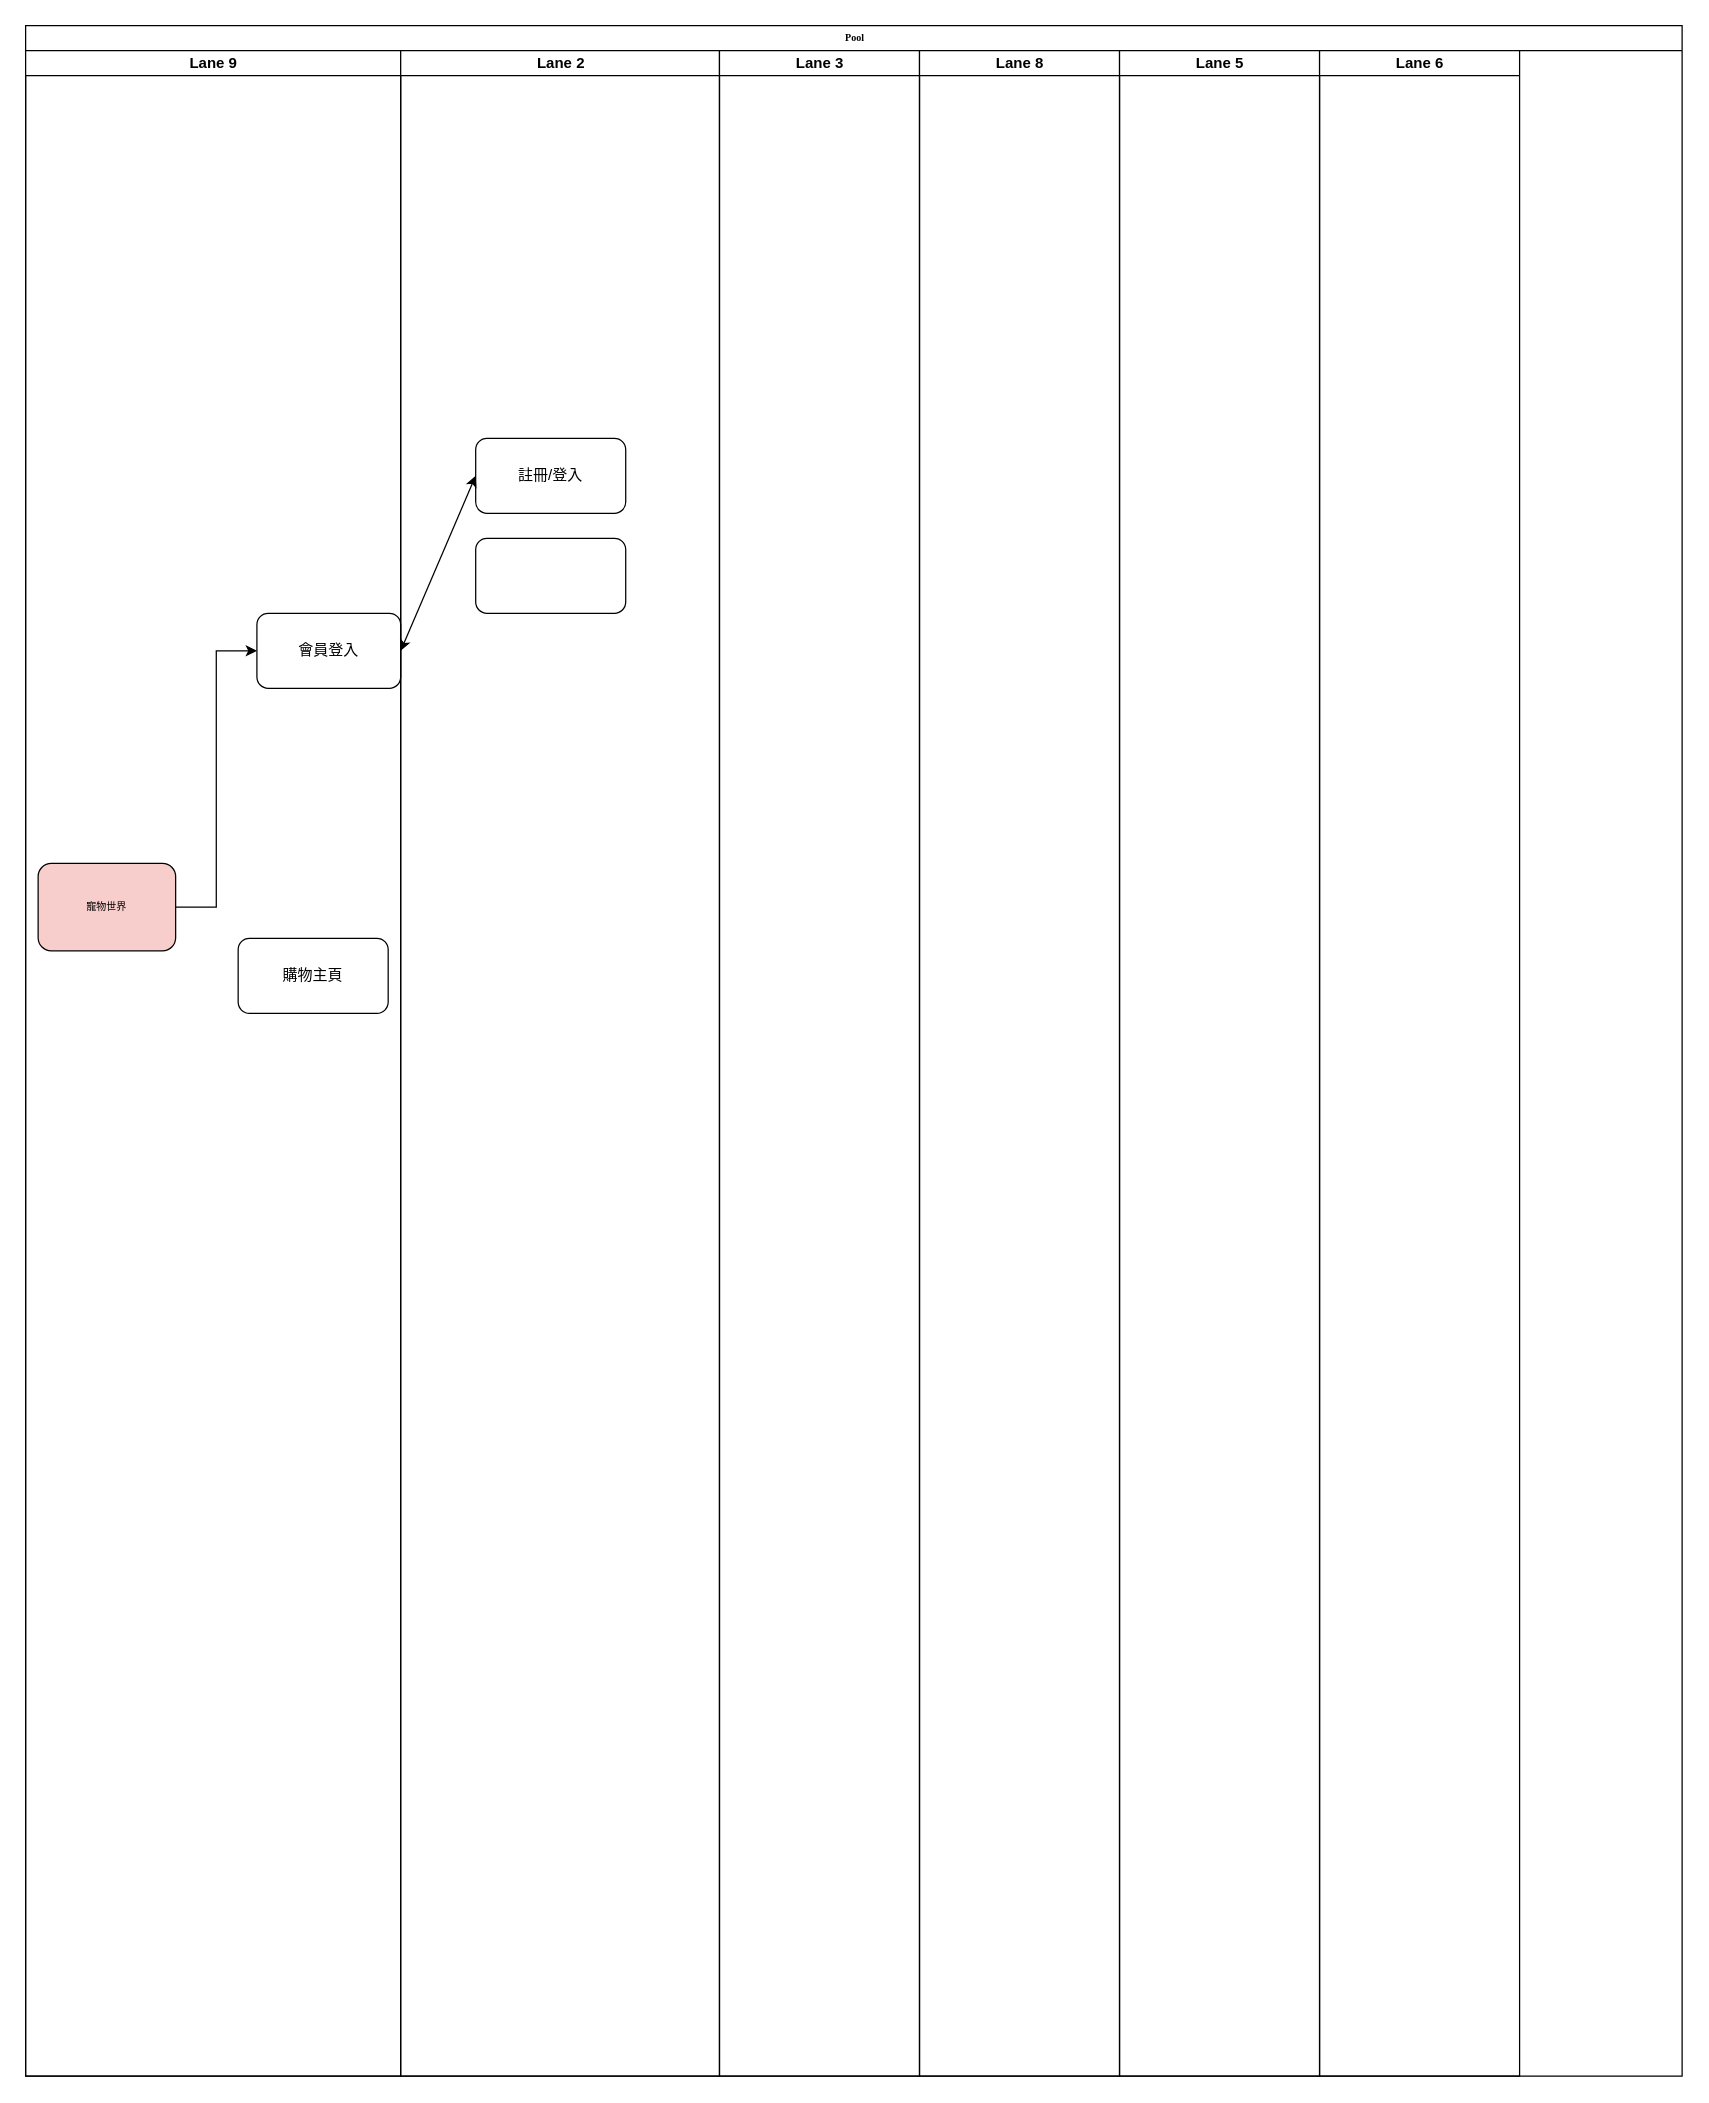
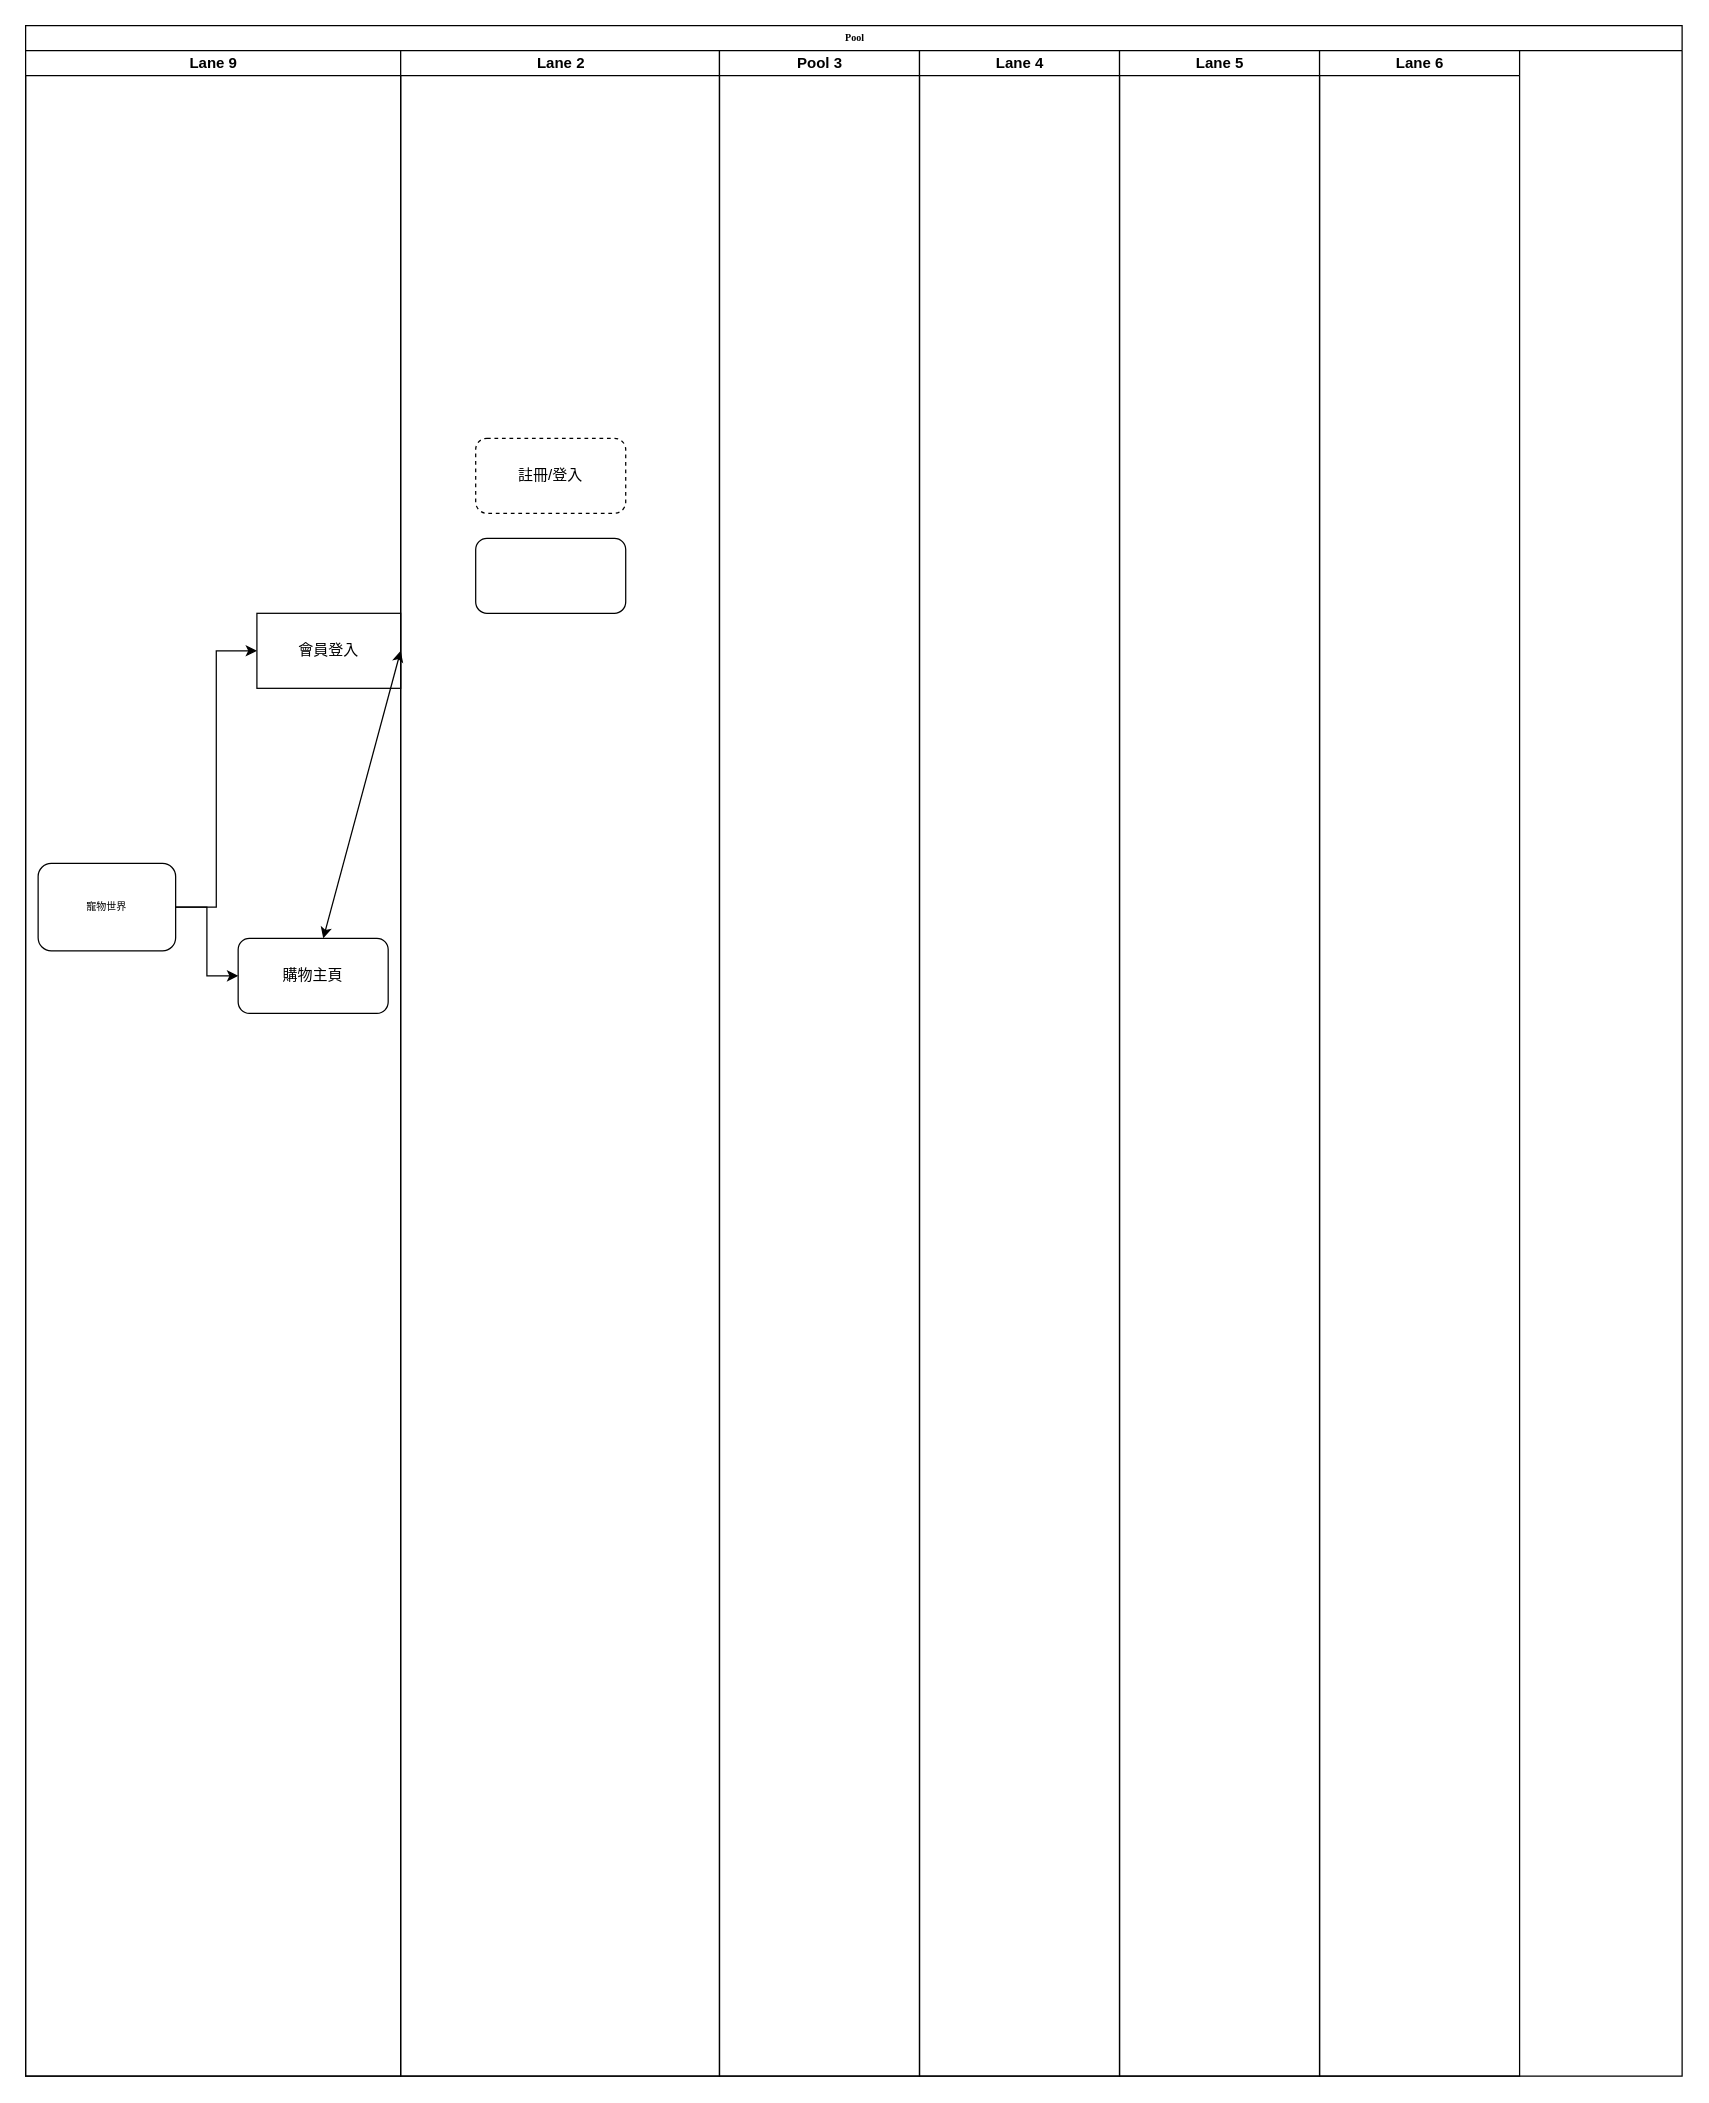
(820, 63) -> (820, 63)
(1020, 63) -> (1020, 63)
(551, 476) -> (551, 476)
(438, 563) -> (361, 797)
(329, 651) -> (329, 651)
(107, 907) -> (107, 907)
none -> (207, 953)
